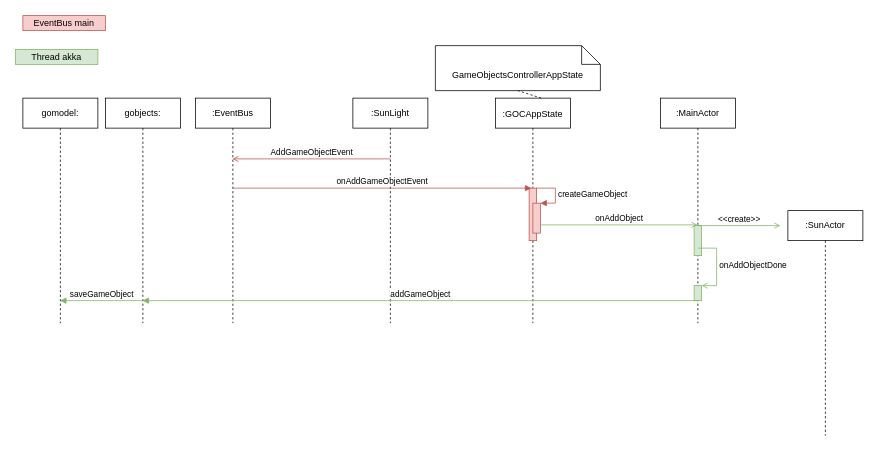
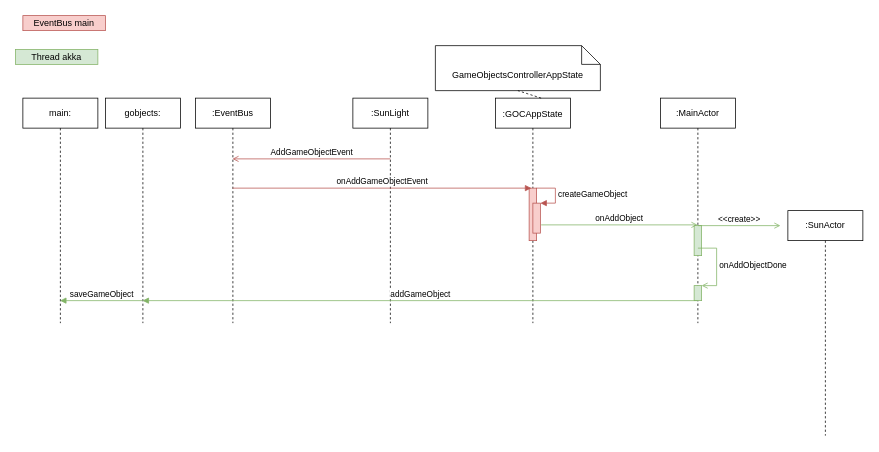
(60, 113) -> (60, 113)
